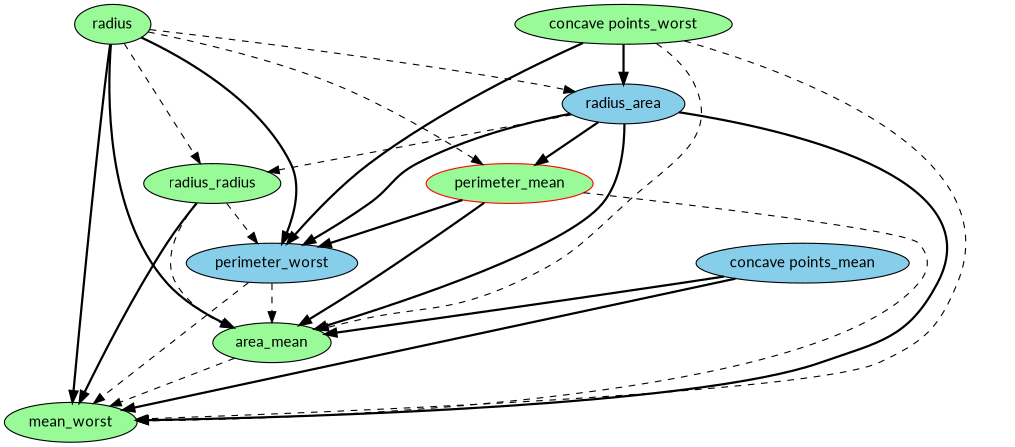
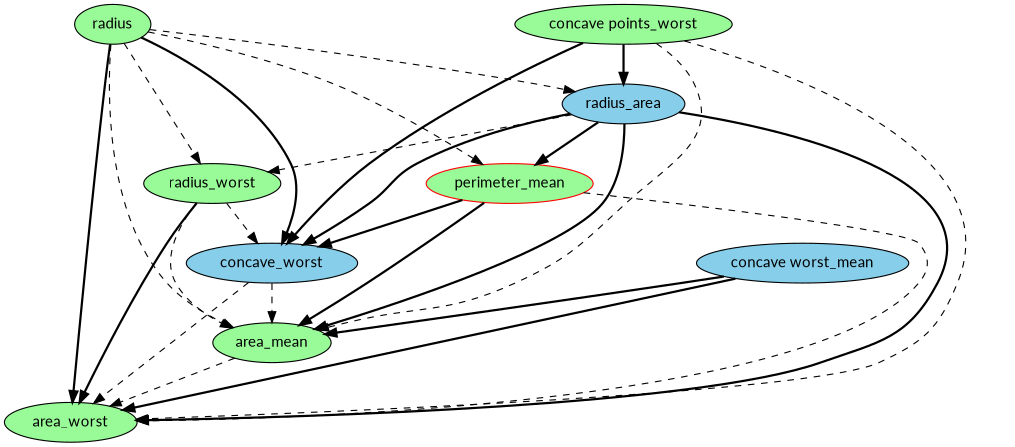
(212, 184) -> (212, 184)
(125, 203) -> (125, 203)
(272, 263) -> (272, 263)
(803, 263) -> (803, 263)
(71, 422) -> (71, 422)
